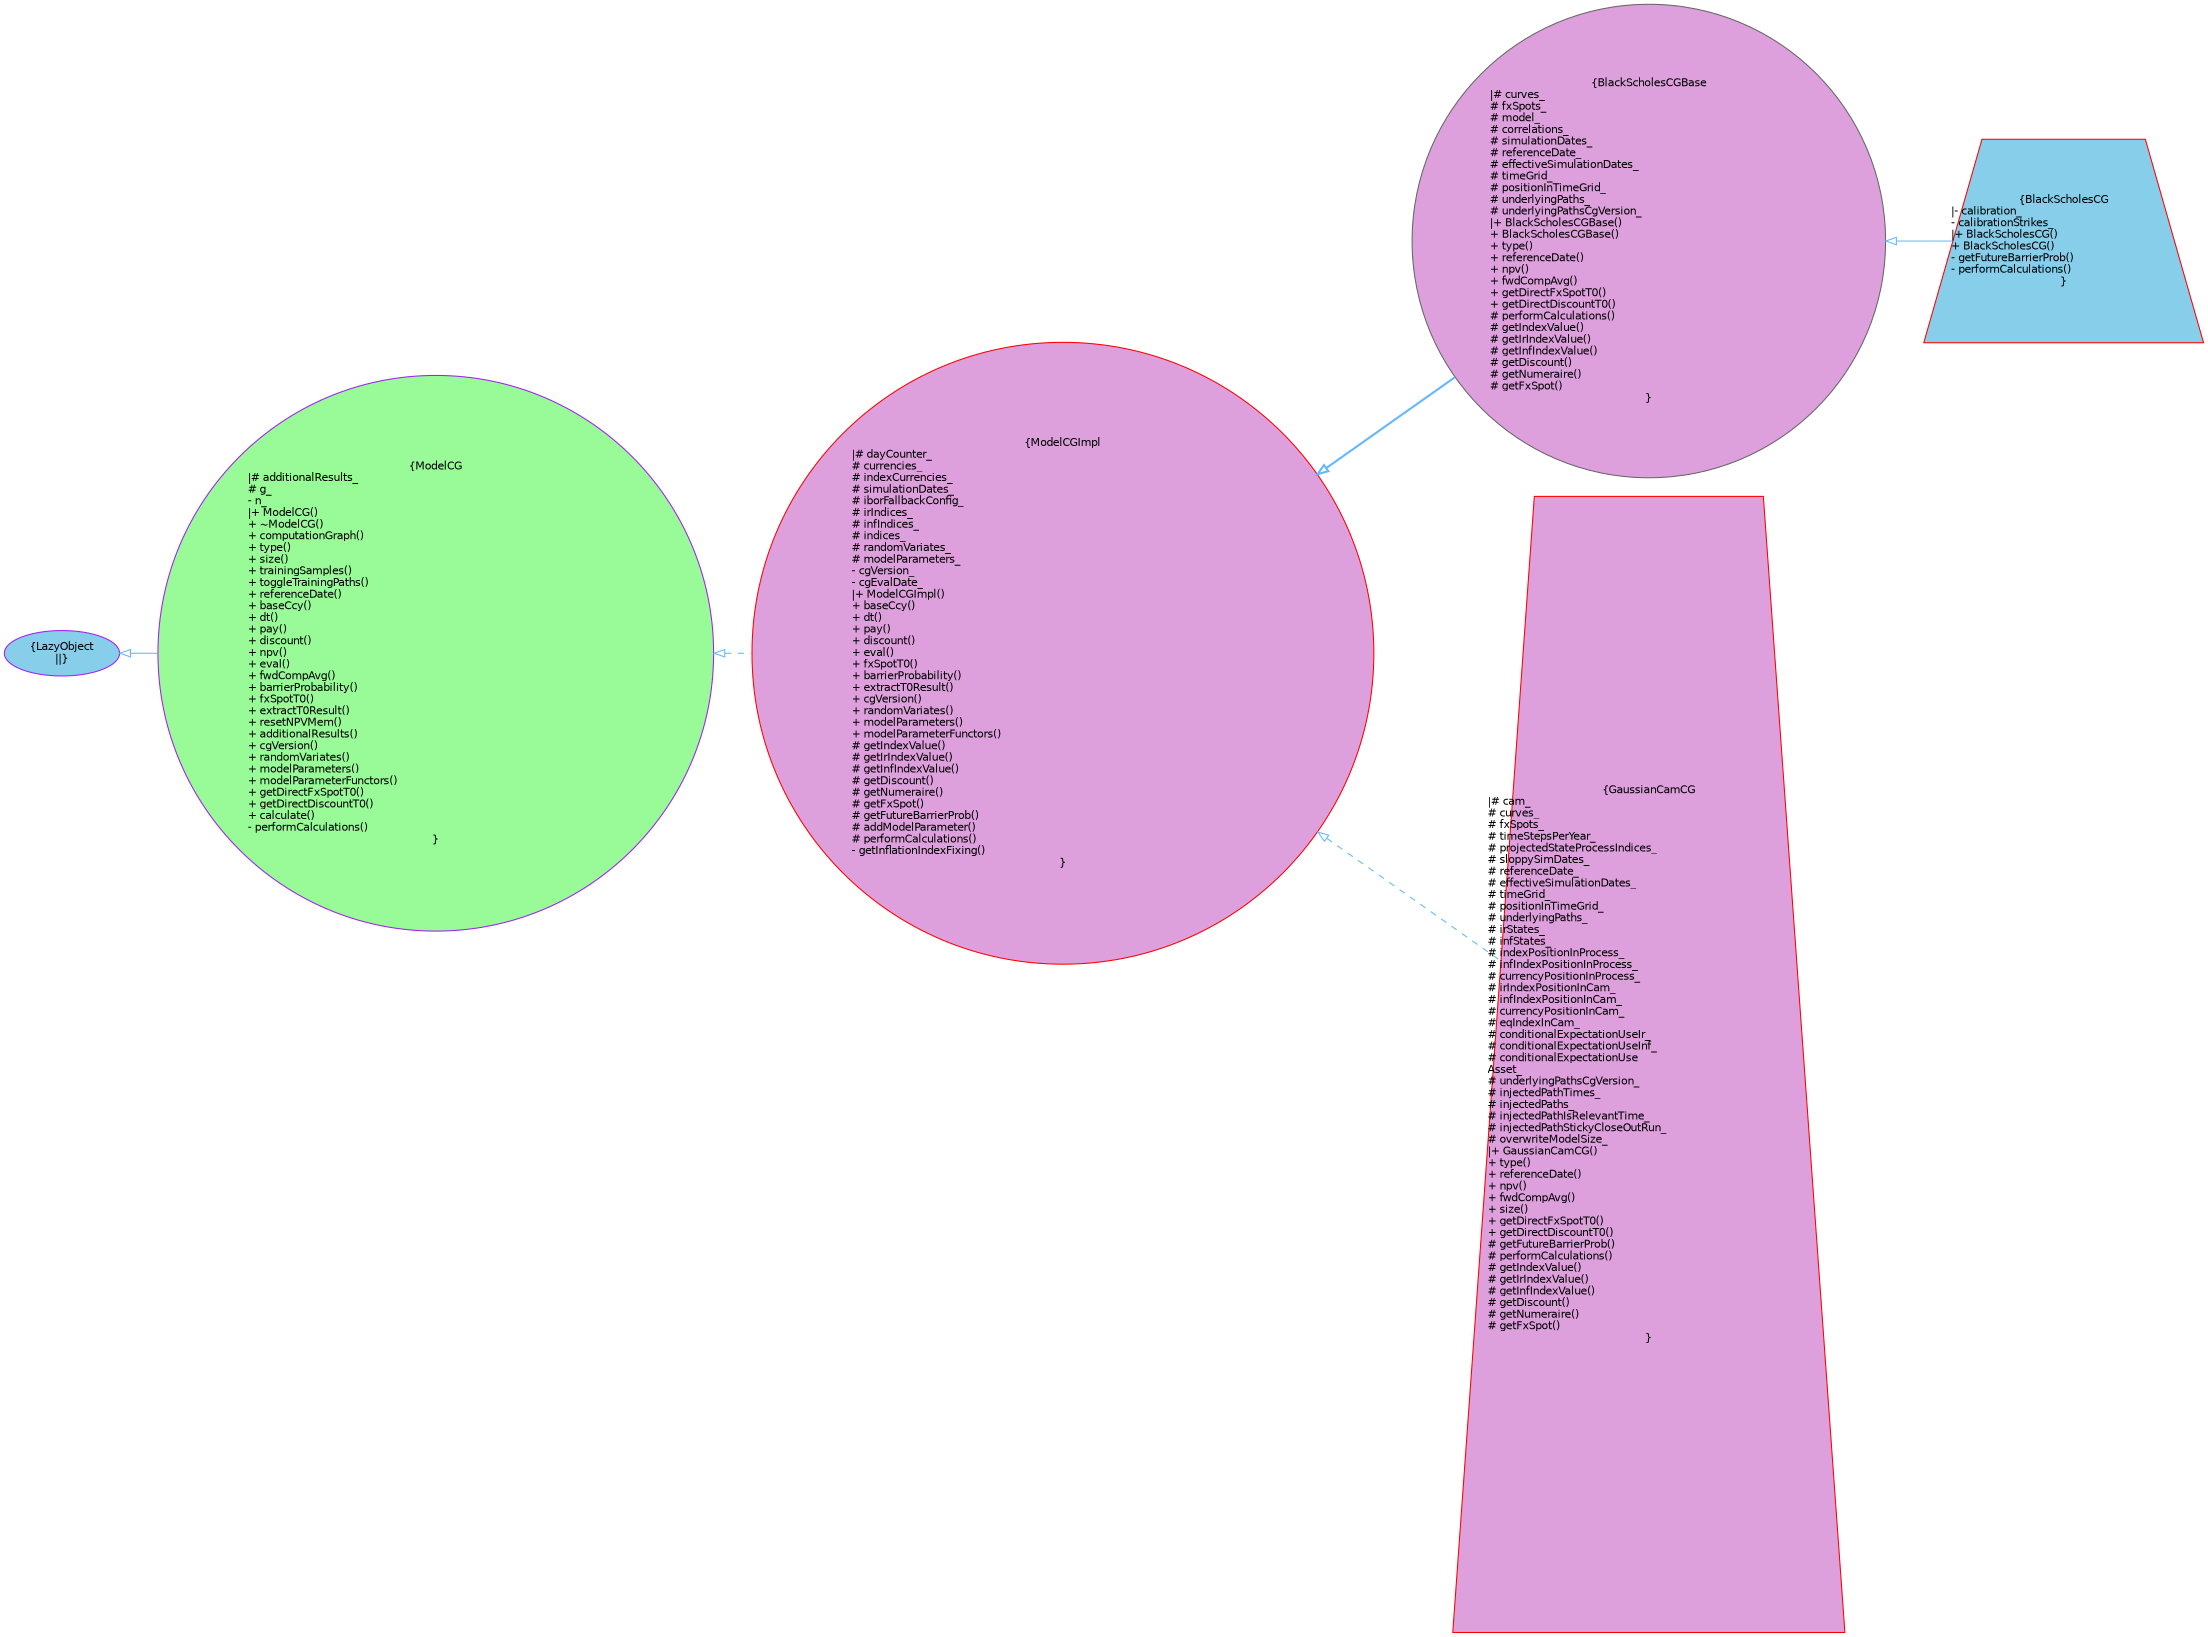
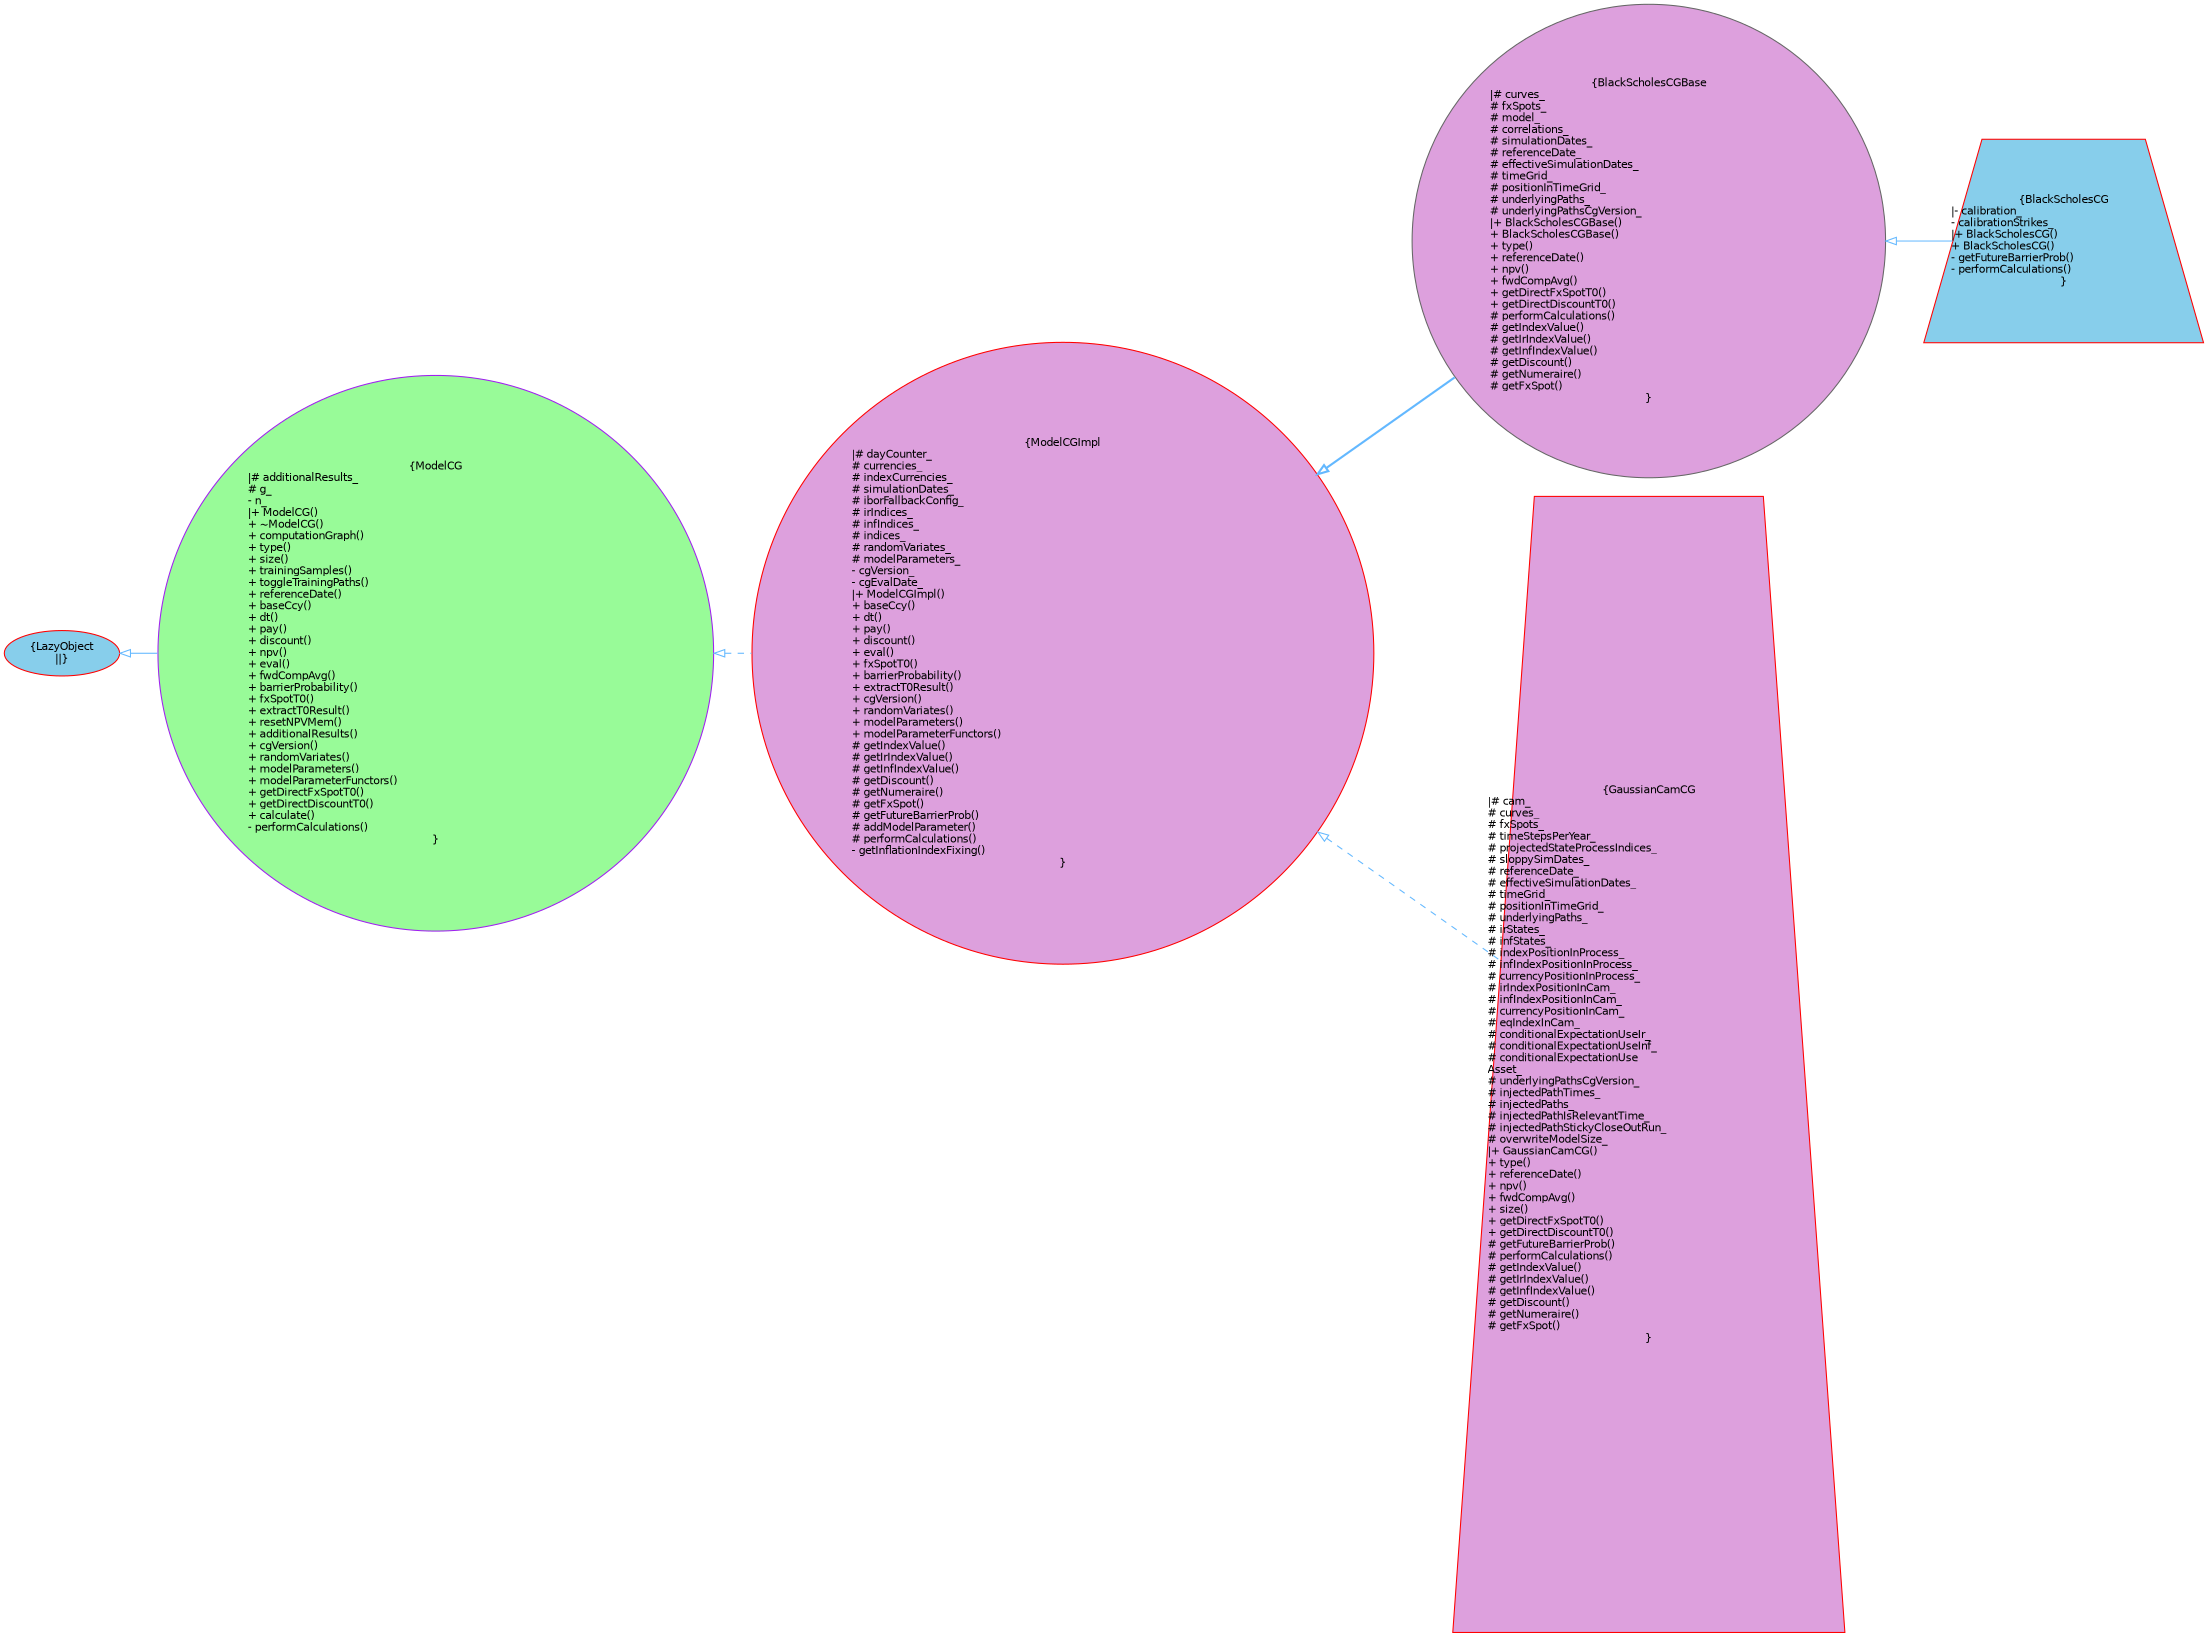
(62, 653) -> (62, 653)
